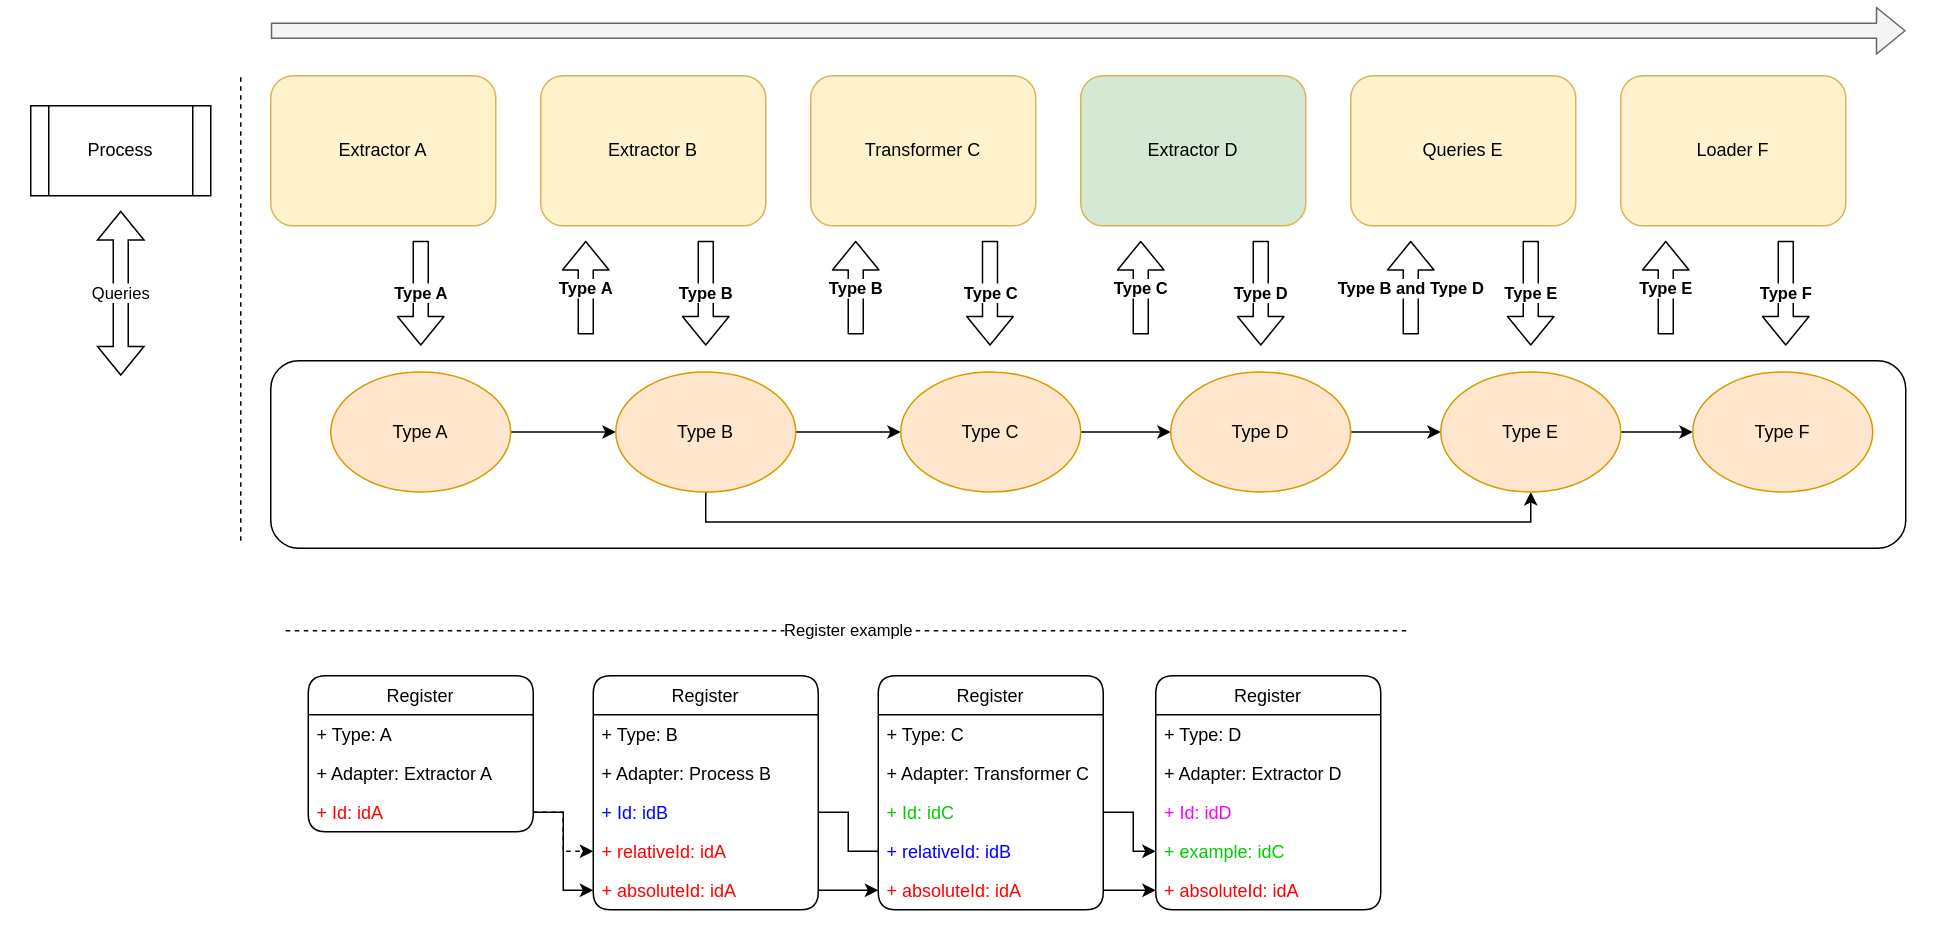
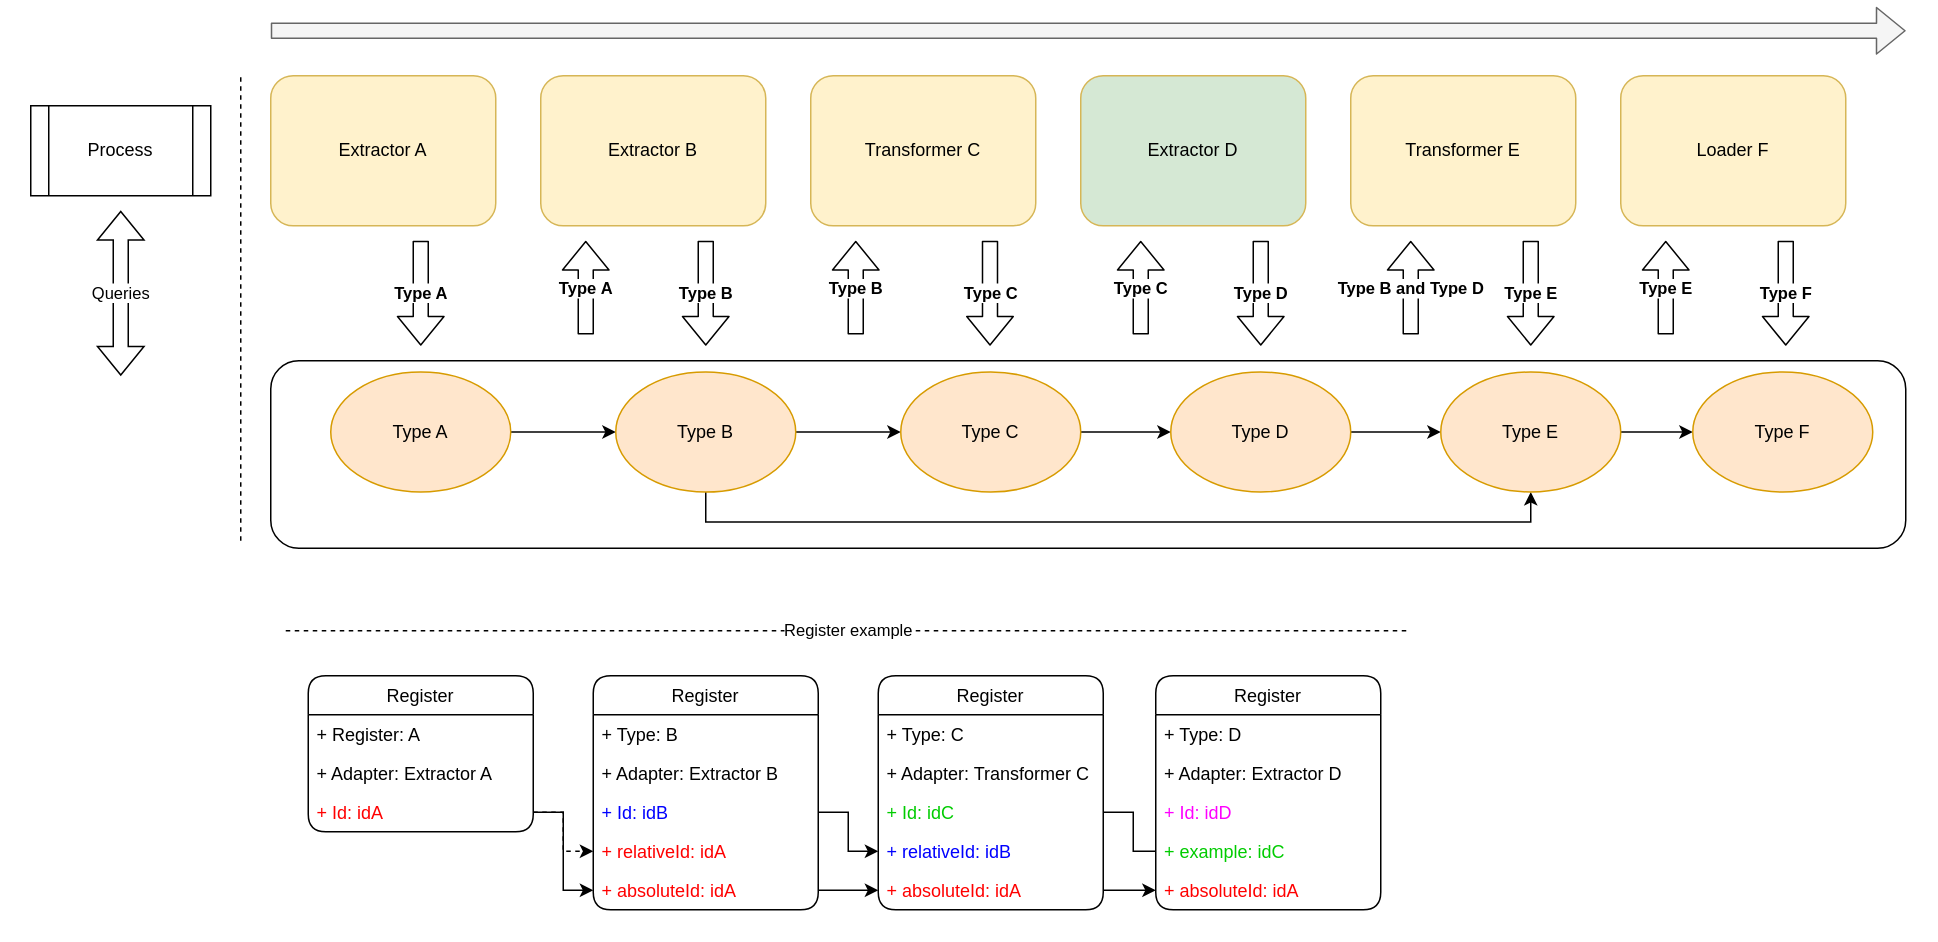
(1463, 151) -> (1463, 151)
(355, 735) -> (373, 735)
(693, 774) -> (703, 774)
(871, 851) -> (867, 851)
(1144, 851) -> (1148, 851)
